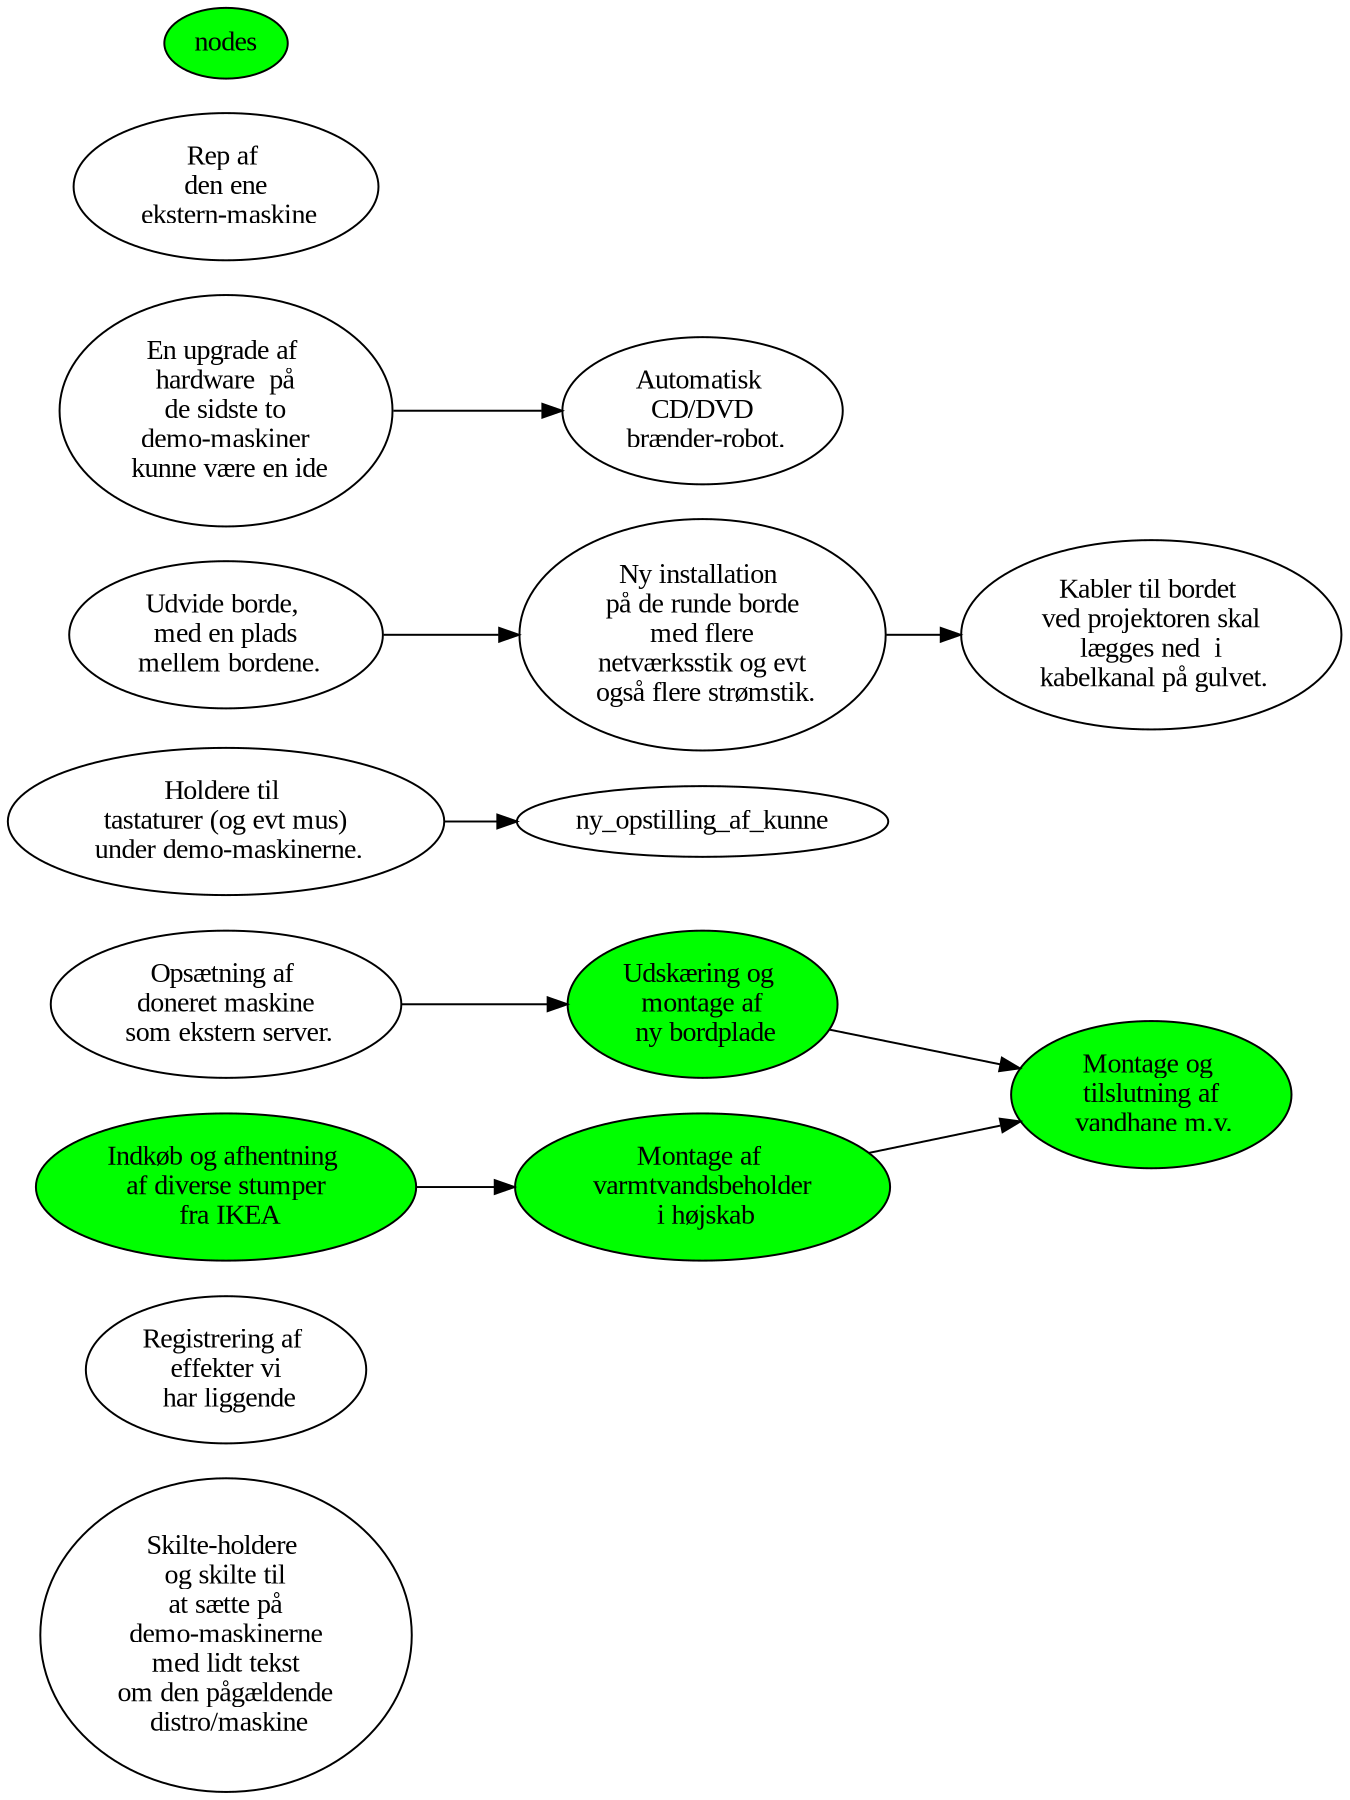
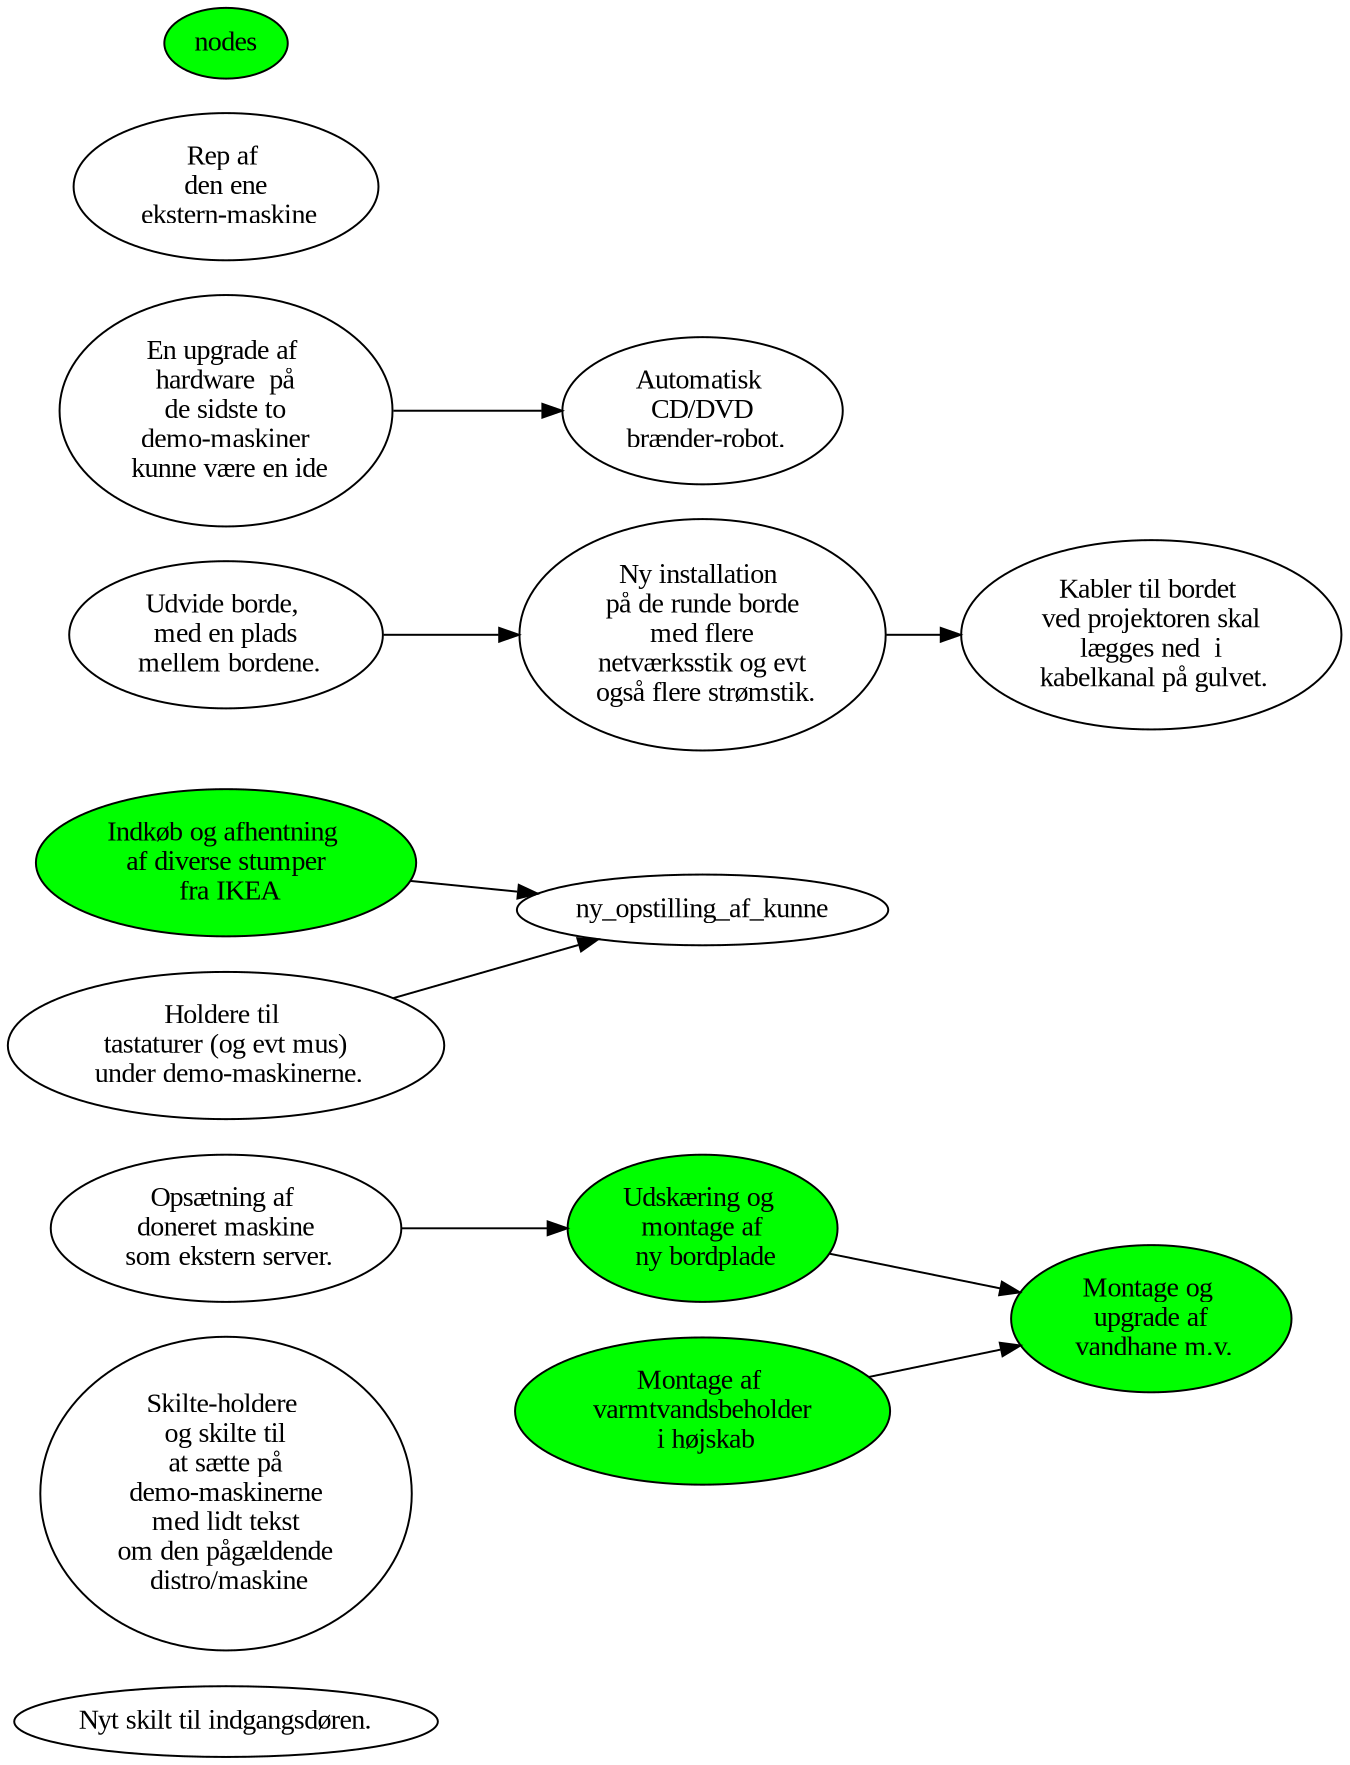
(1151, 1095) -> (1151, 1319)
(456, 1187) -> (464, 886)
(226, 1370) -> none
none -> (226, 1722)
